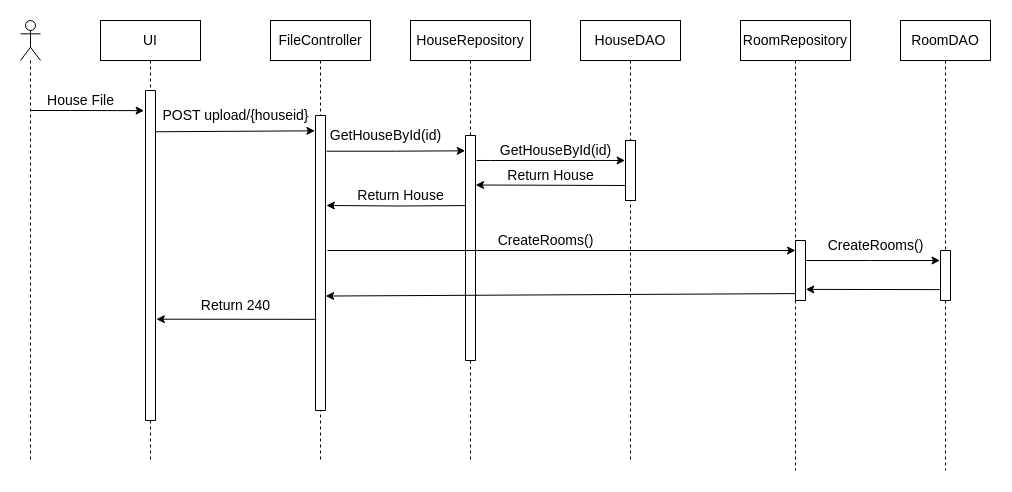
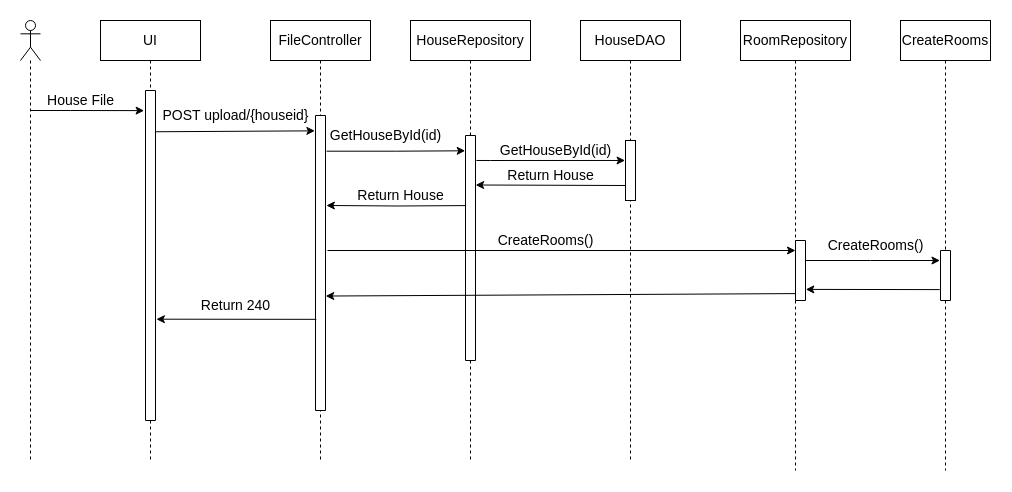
(946, 41) -> (946, 41)
